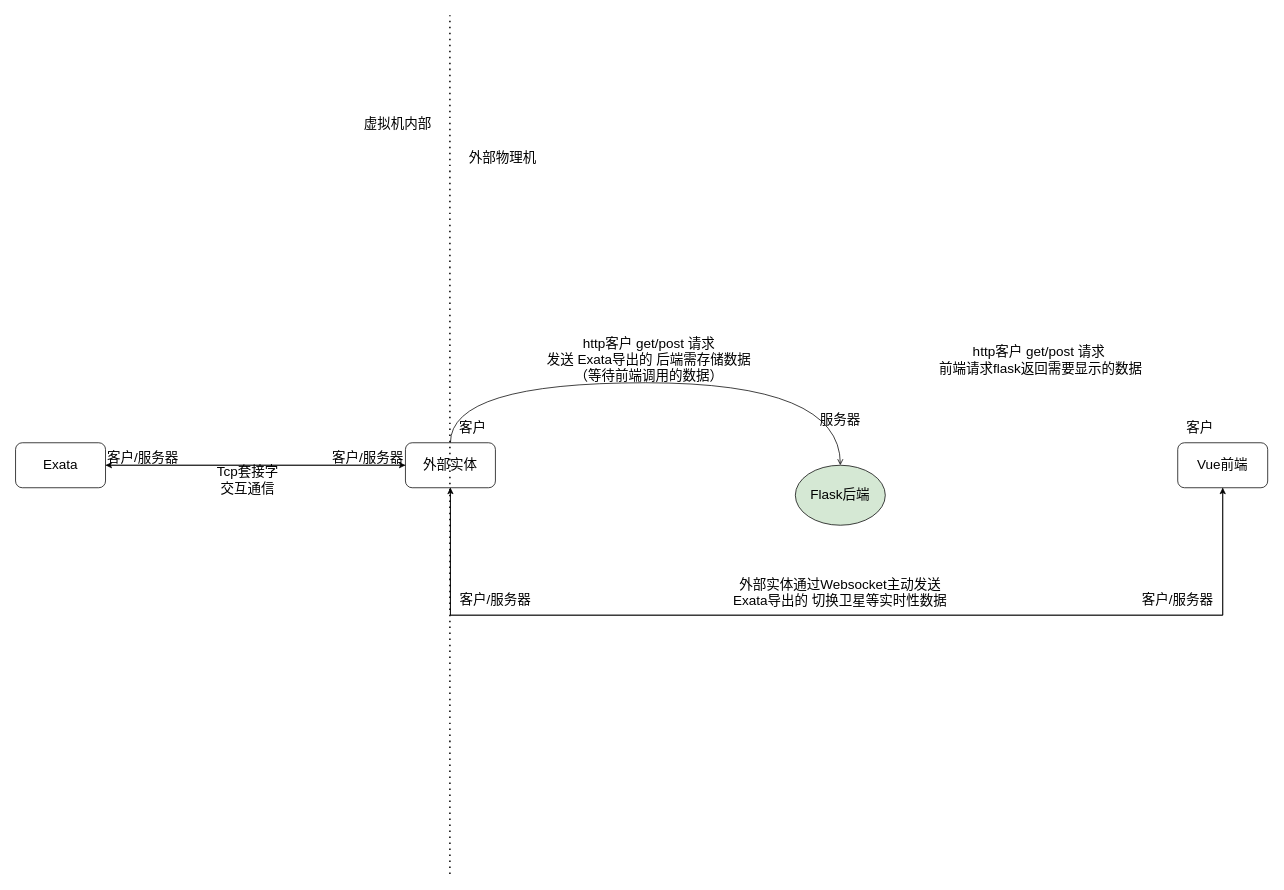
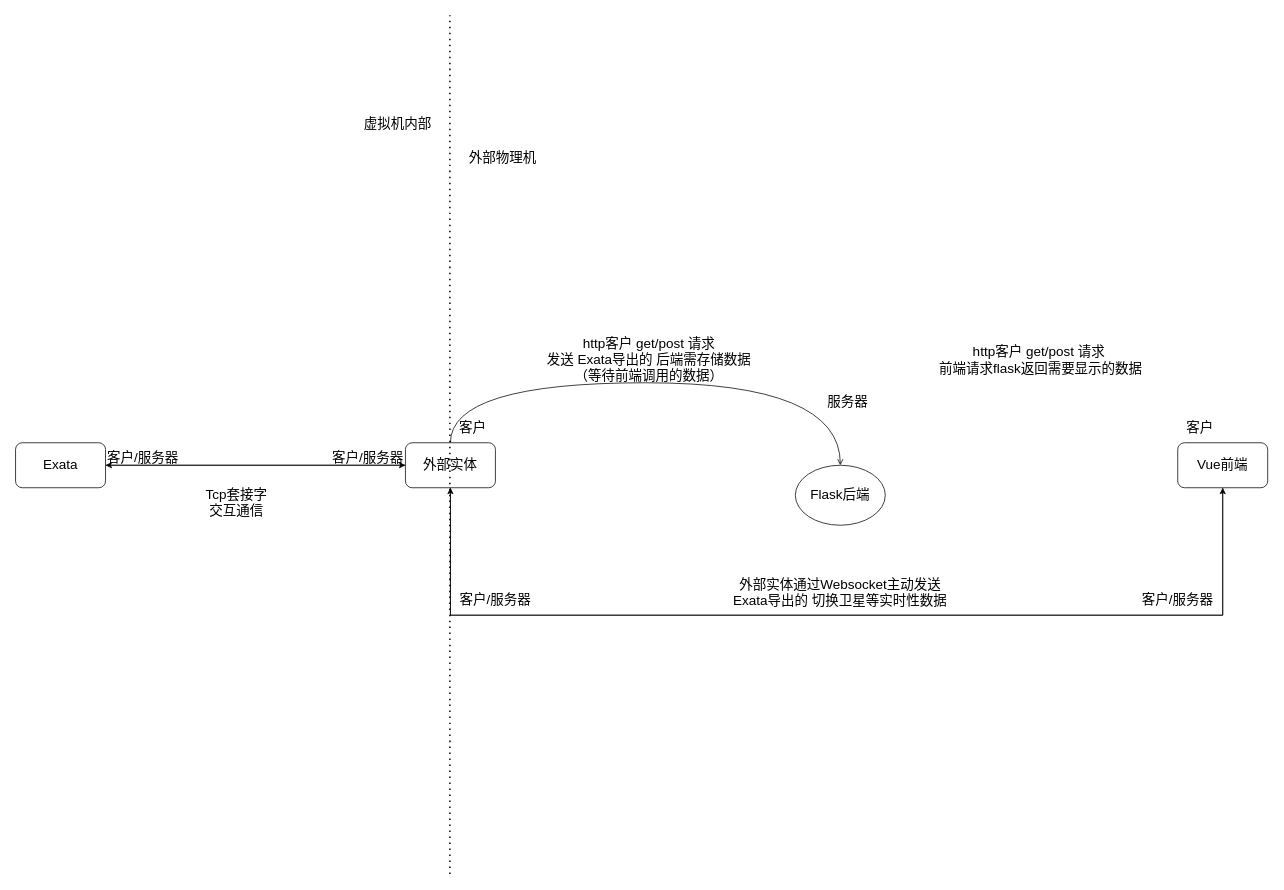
(840, 420) -> (848, 402)
(248, 480) -> (237, 503)
(840, 495) -> (840, 495)
